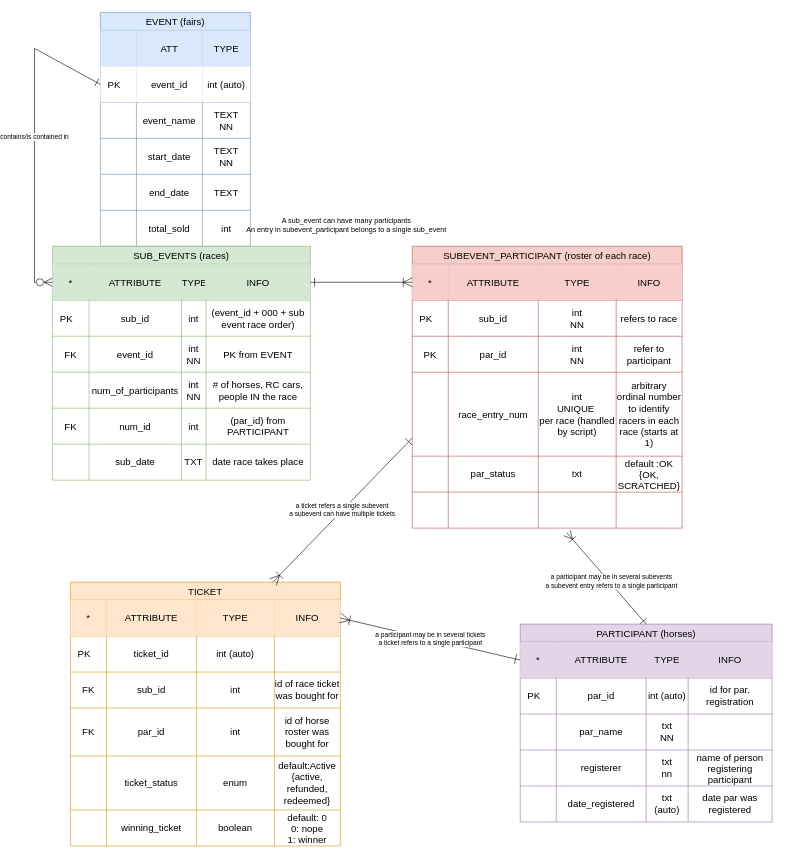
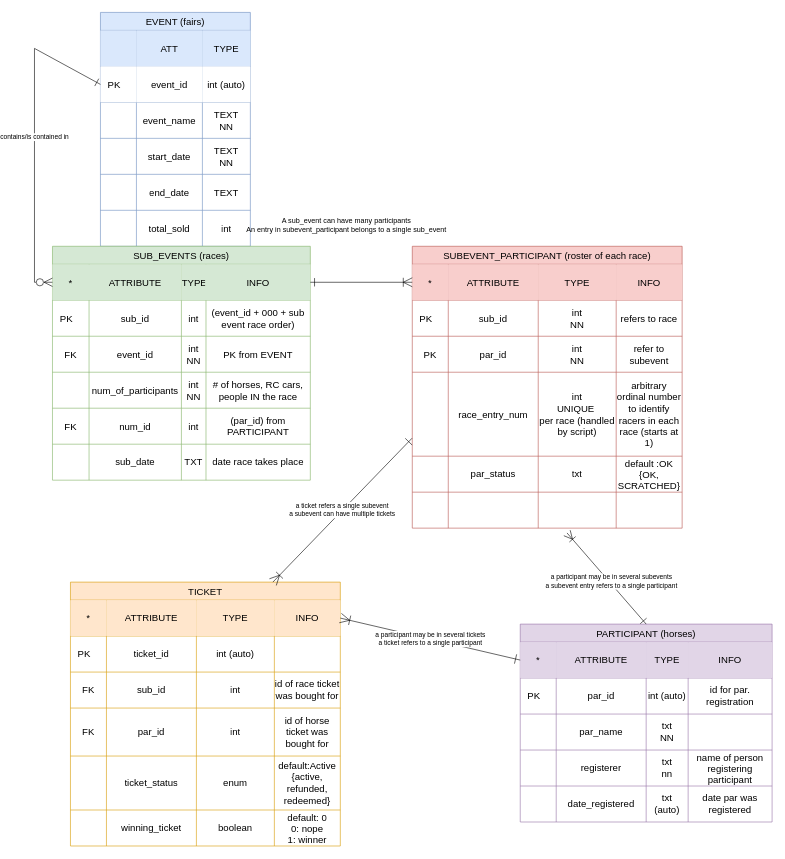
(650, 354) -> (650, 354)
(308, 732) -> (308, 732)
